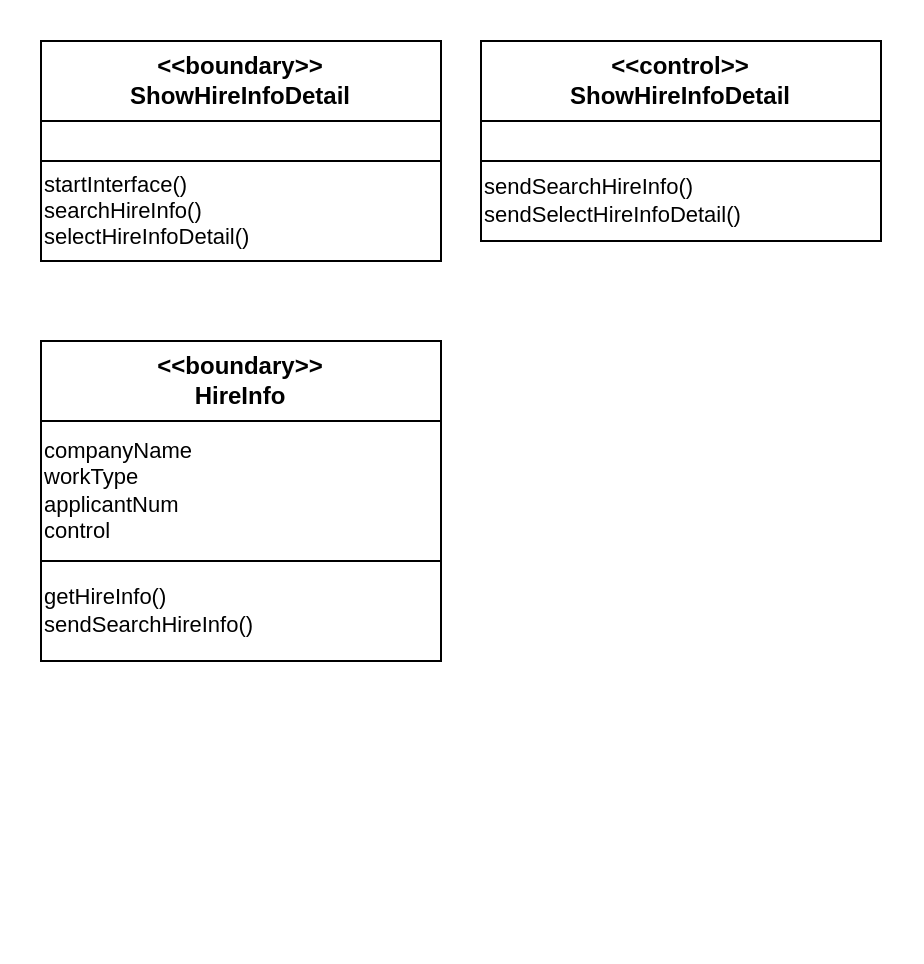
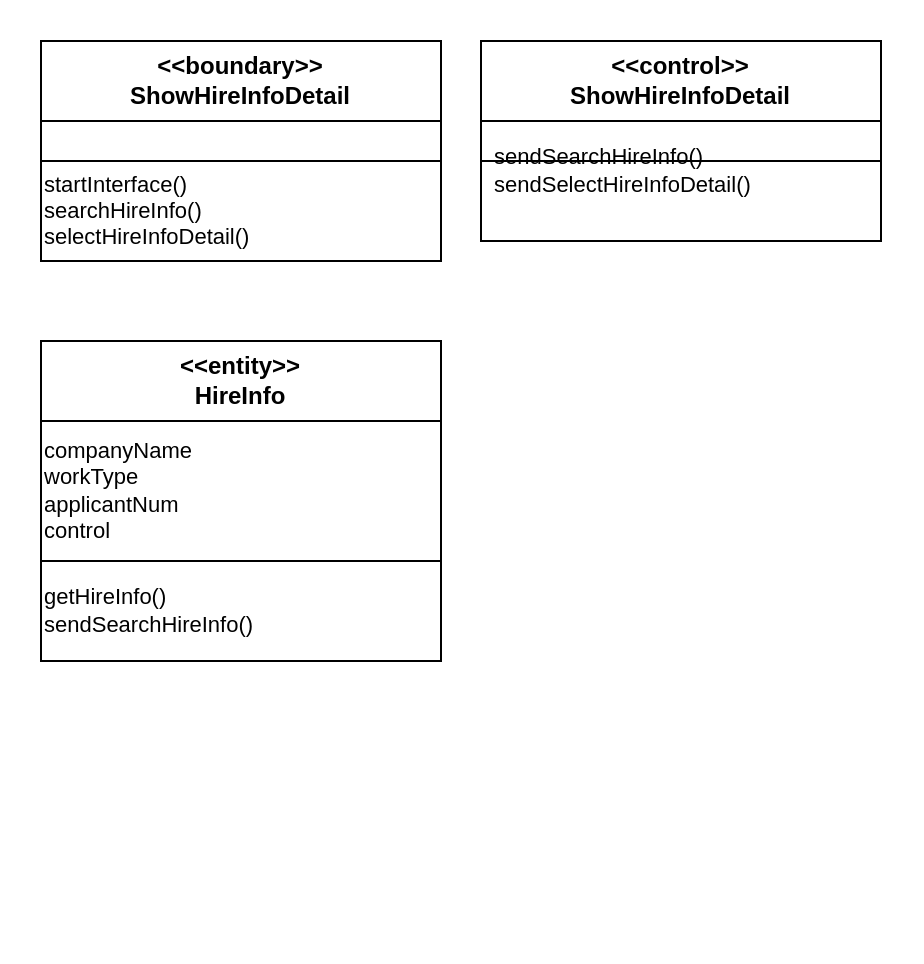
(631, 201) -> (641, 171)
(241, 381) -> (241, 381)
